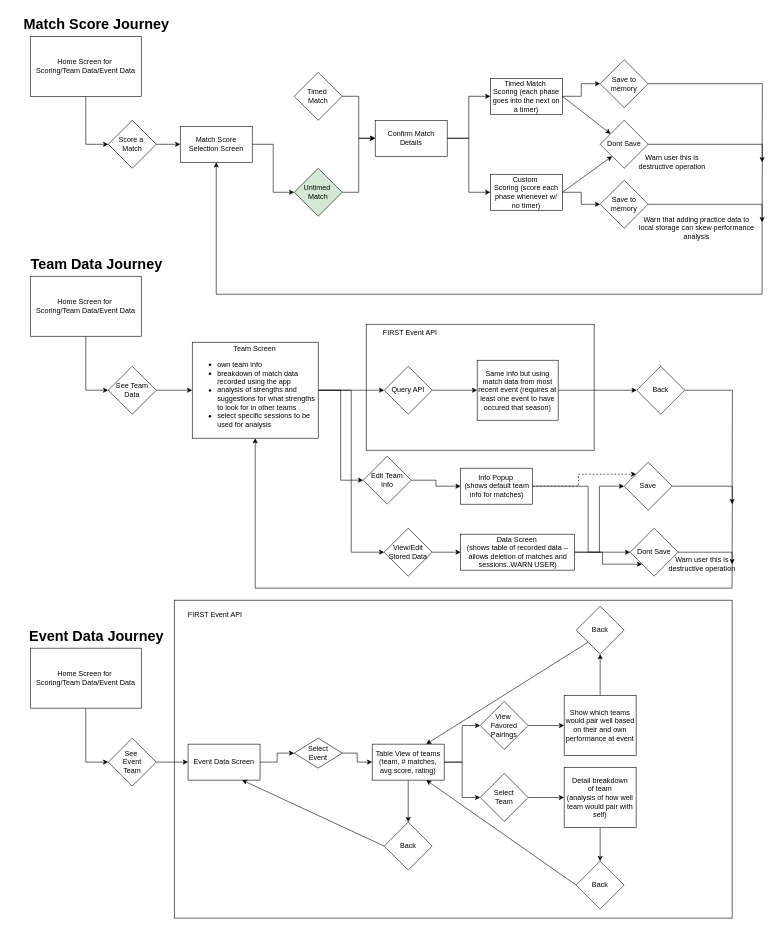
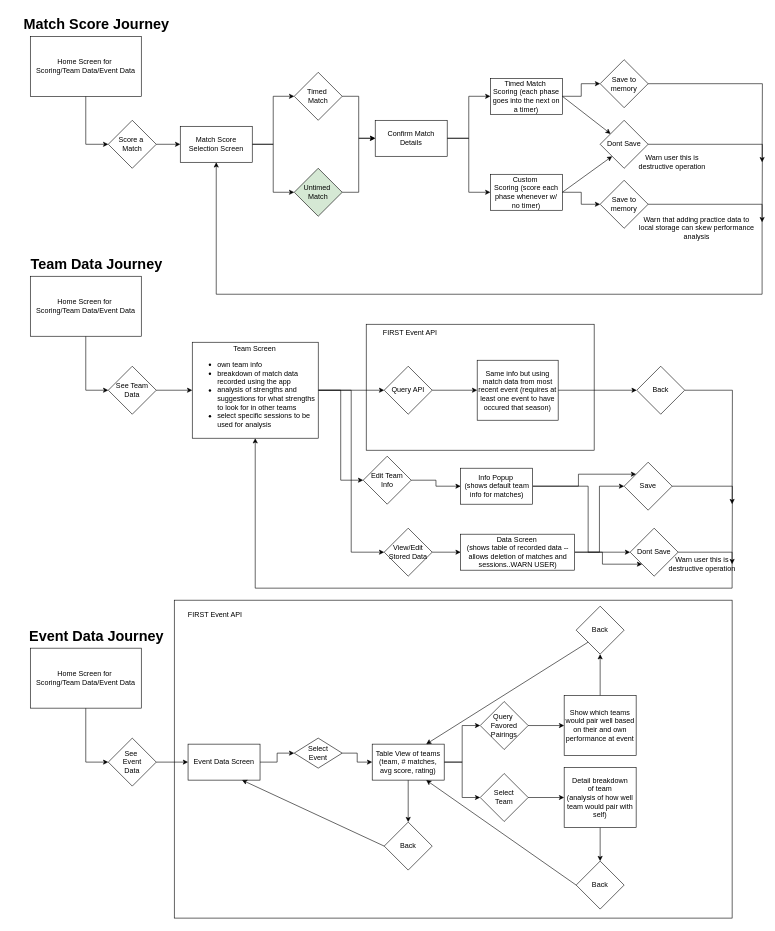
none -> (273, 96)
(600, 474) -> (600, 474)
(504, 726) -> (504, 726)
(132, 762) -> (132, 762)
